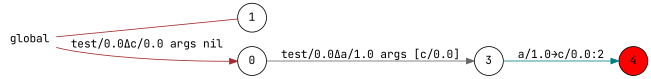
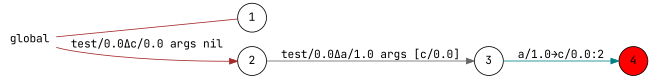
(252, 61) -> (252, 61)
